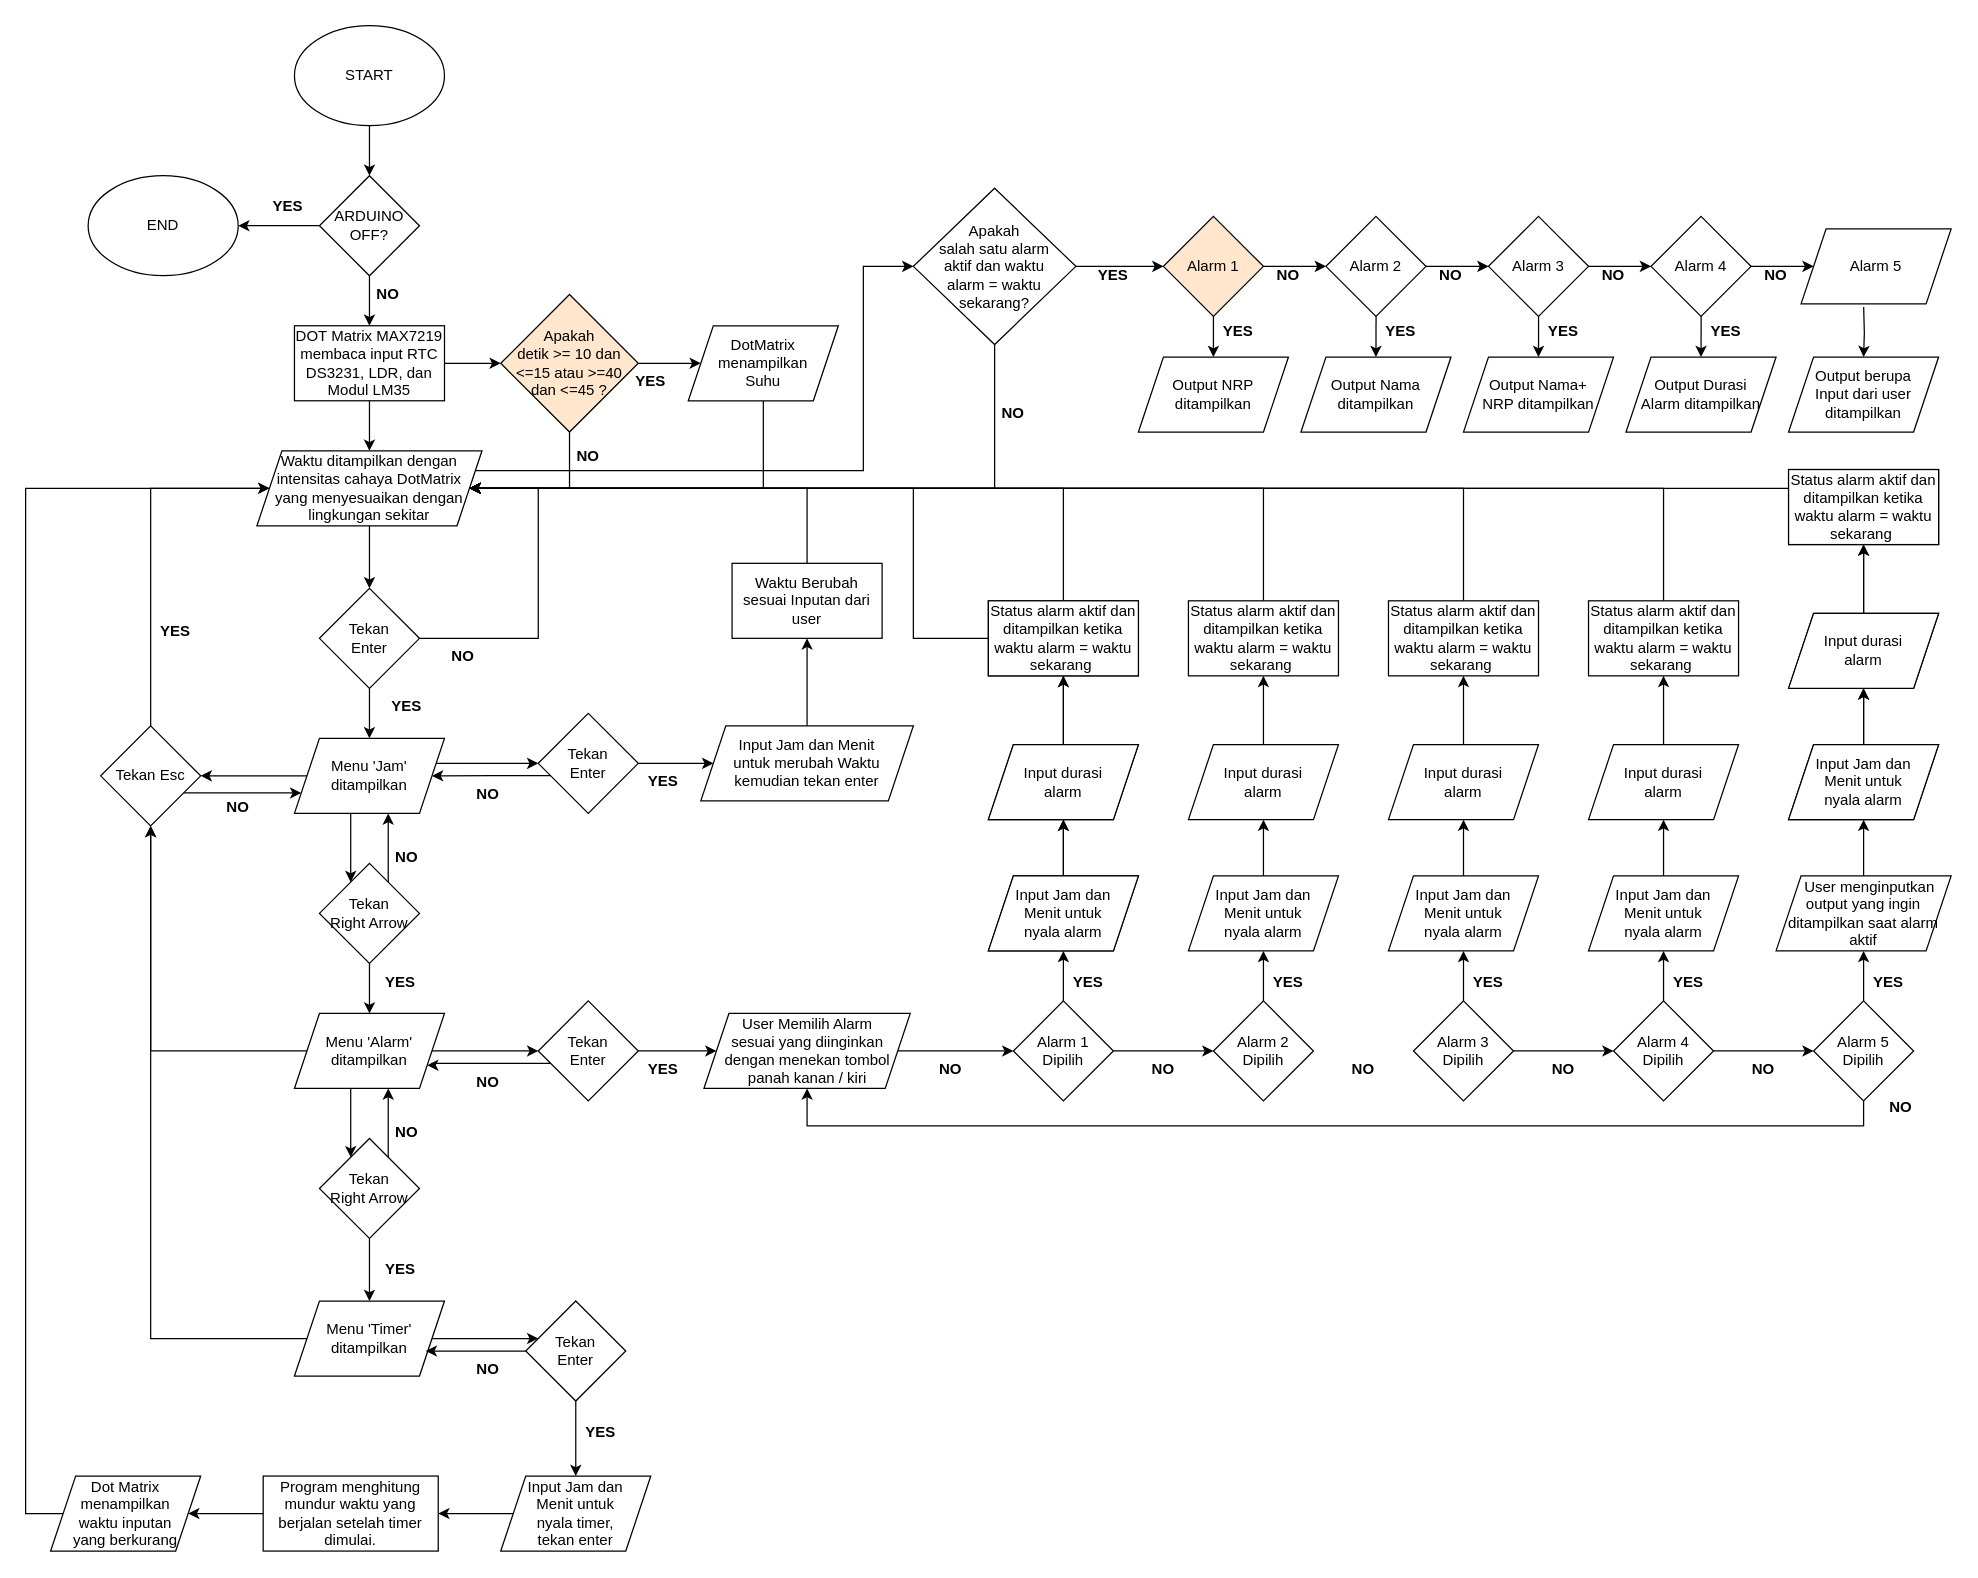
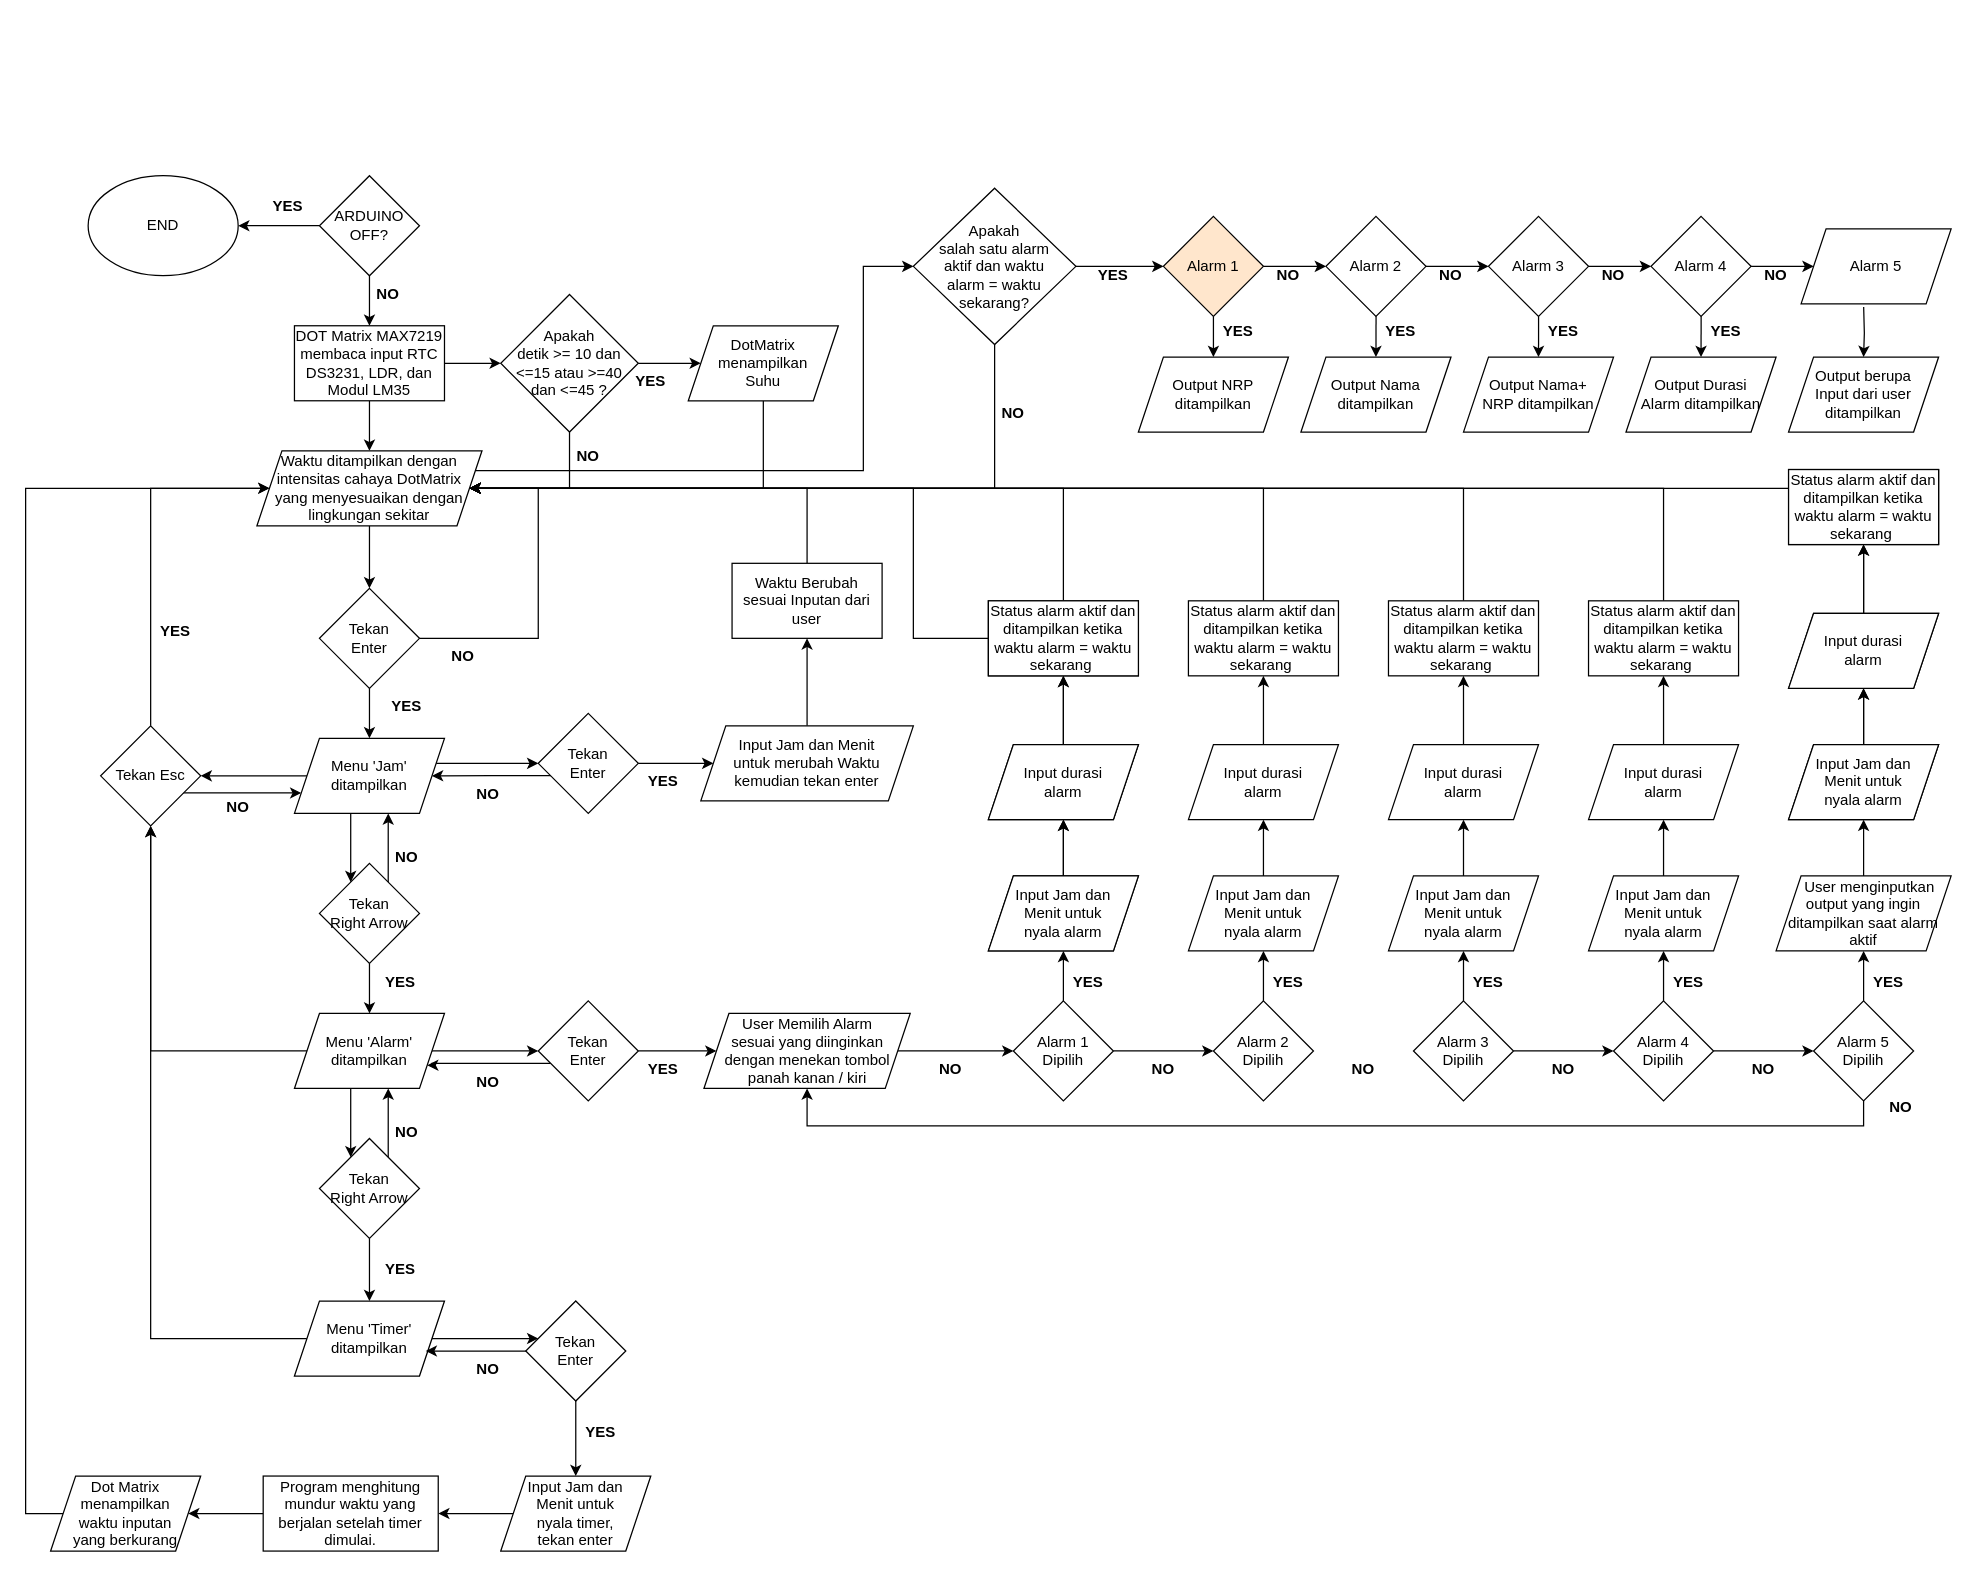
(369, 76) -> none
(369, 147) -> none
(569, 363) -> (569, 363)
